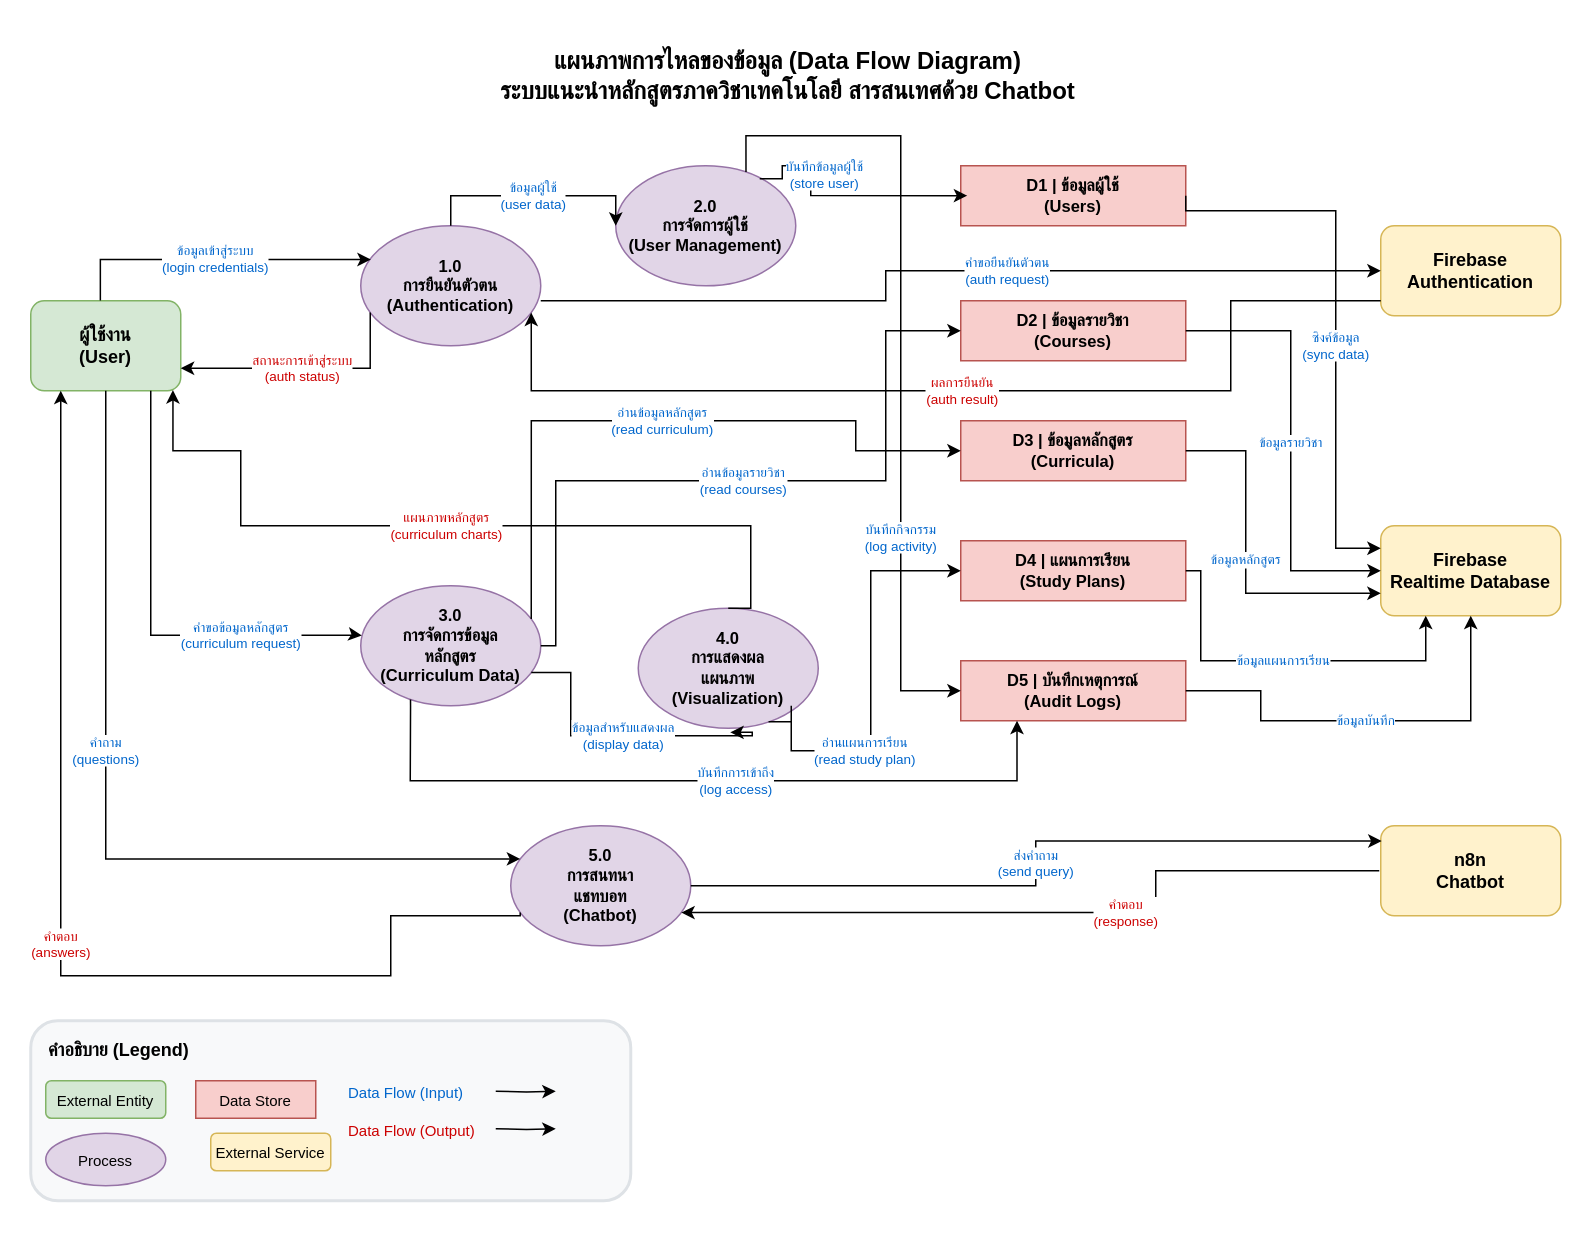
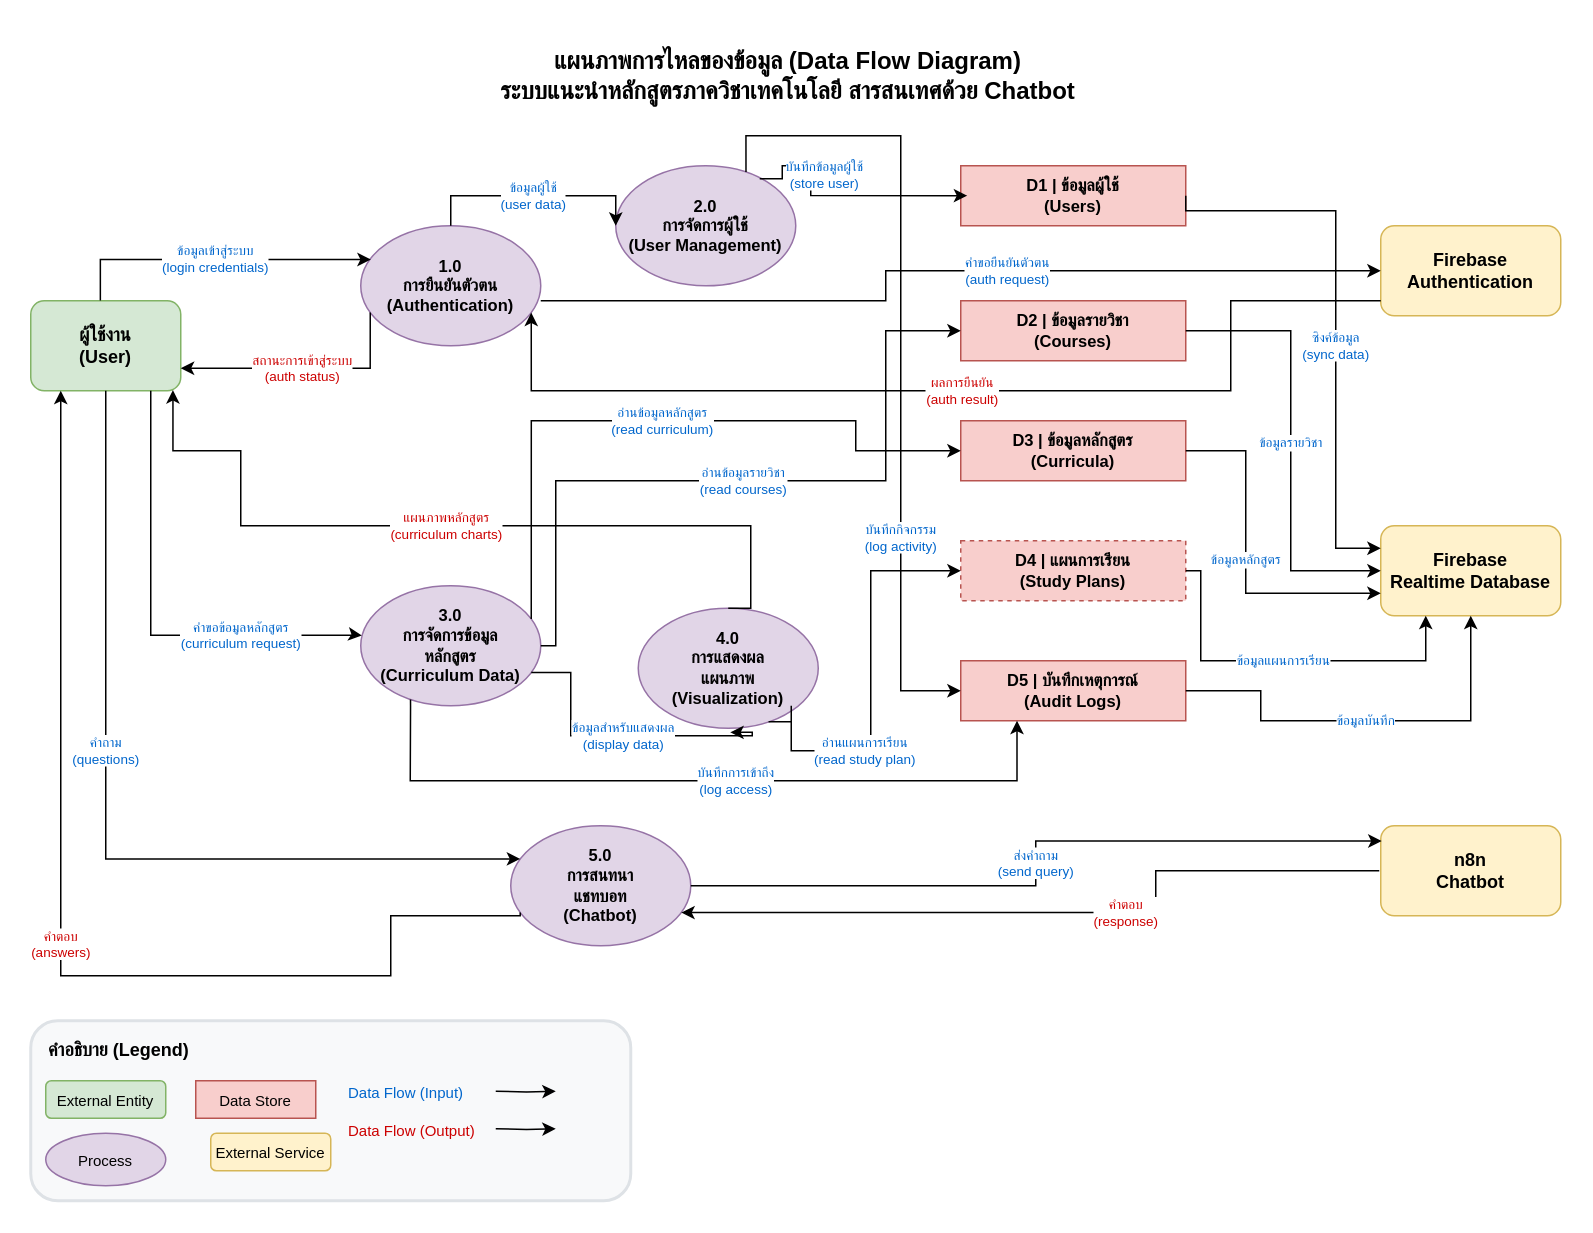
(1073, 571) -> (1073, 571)
